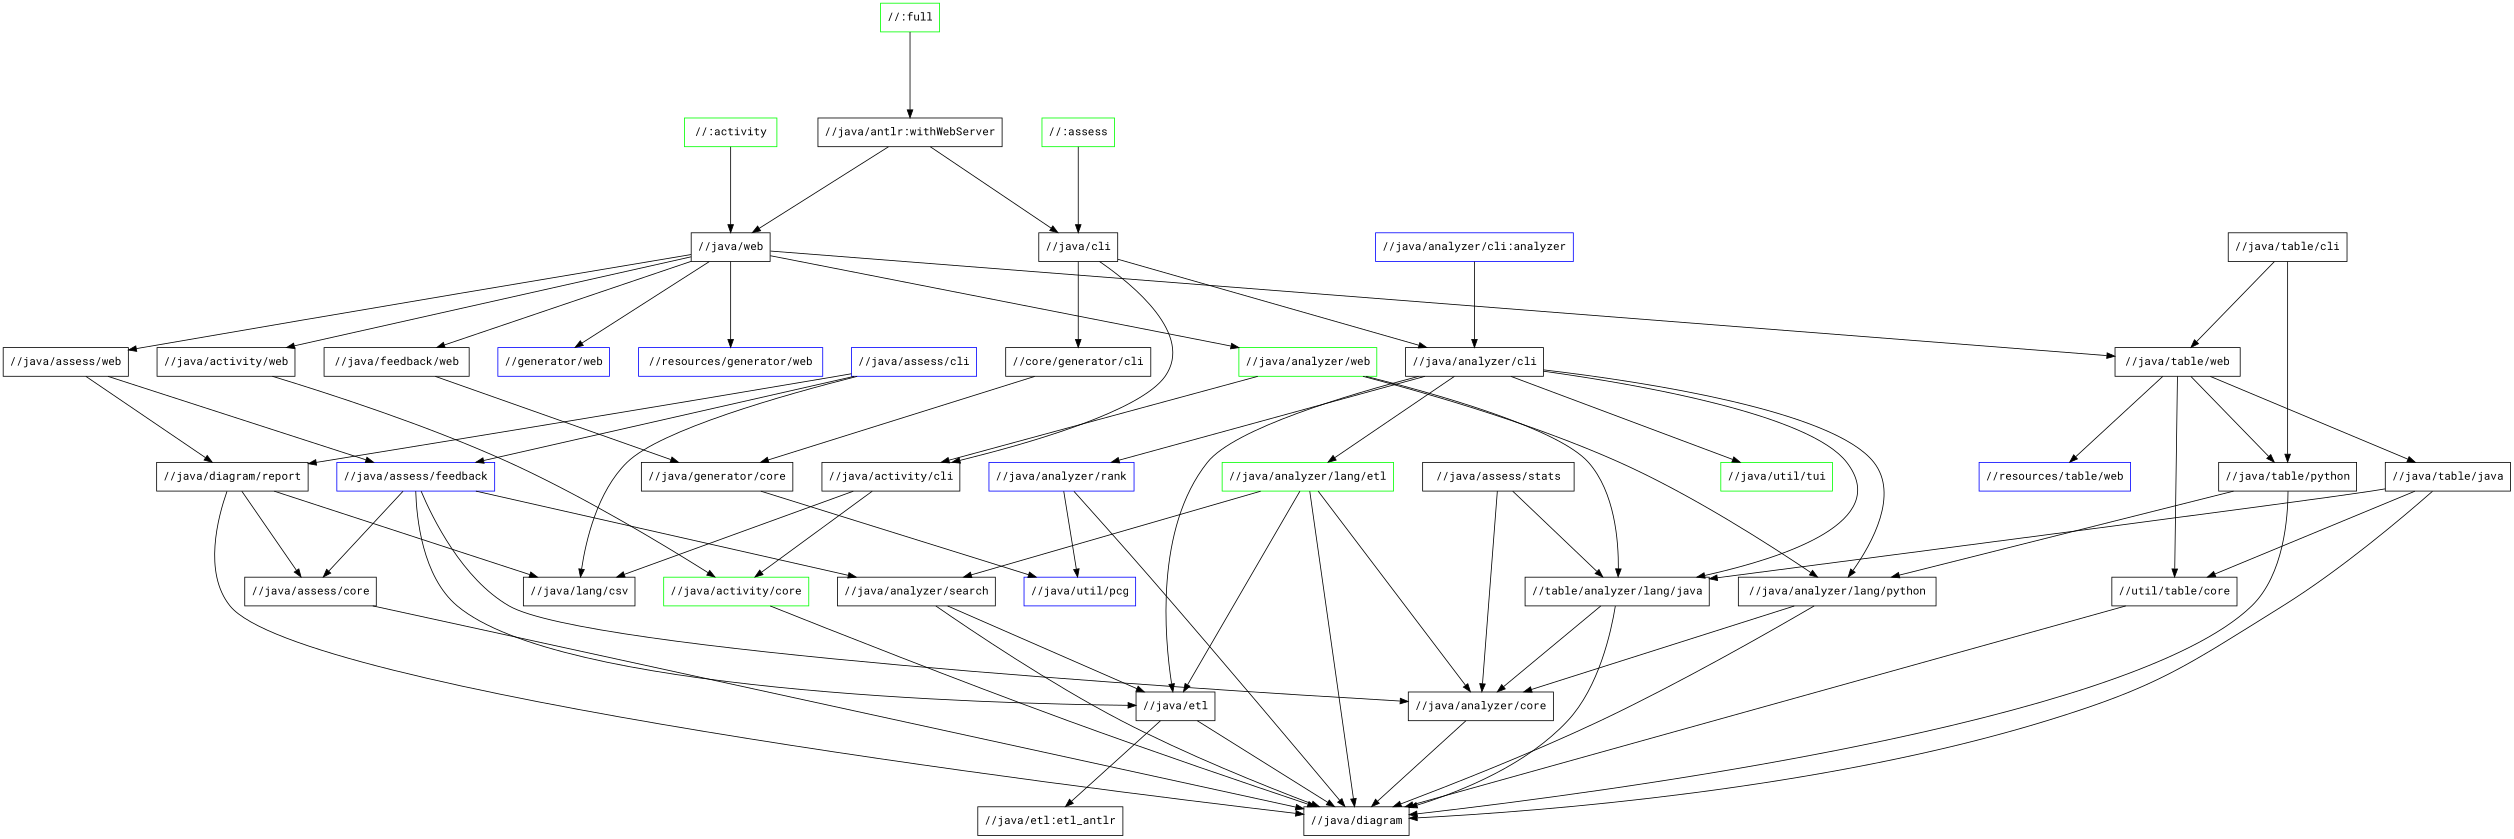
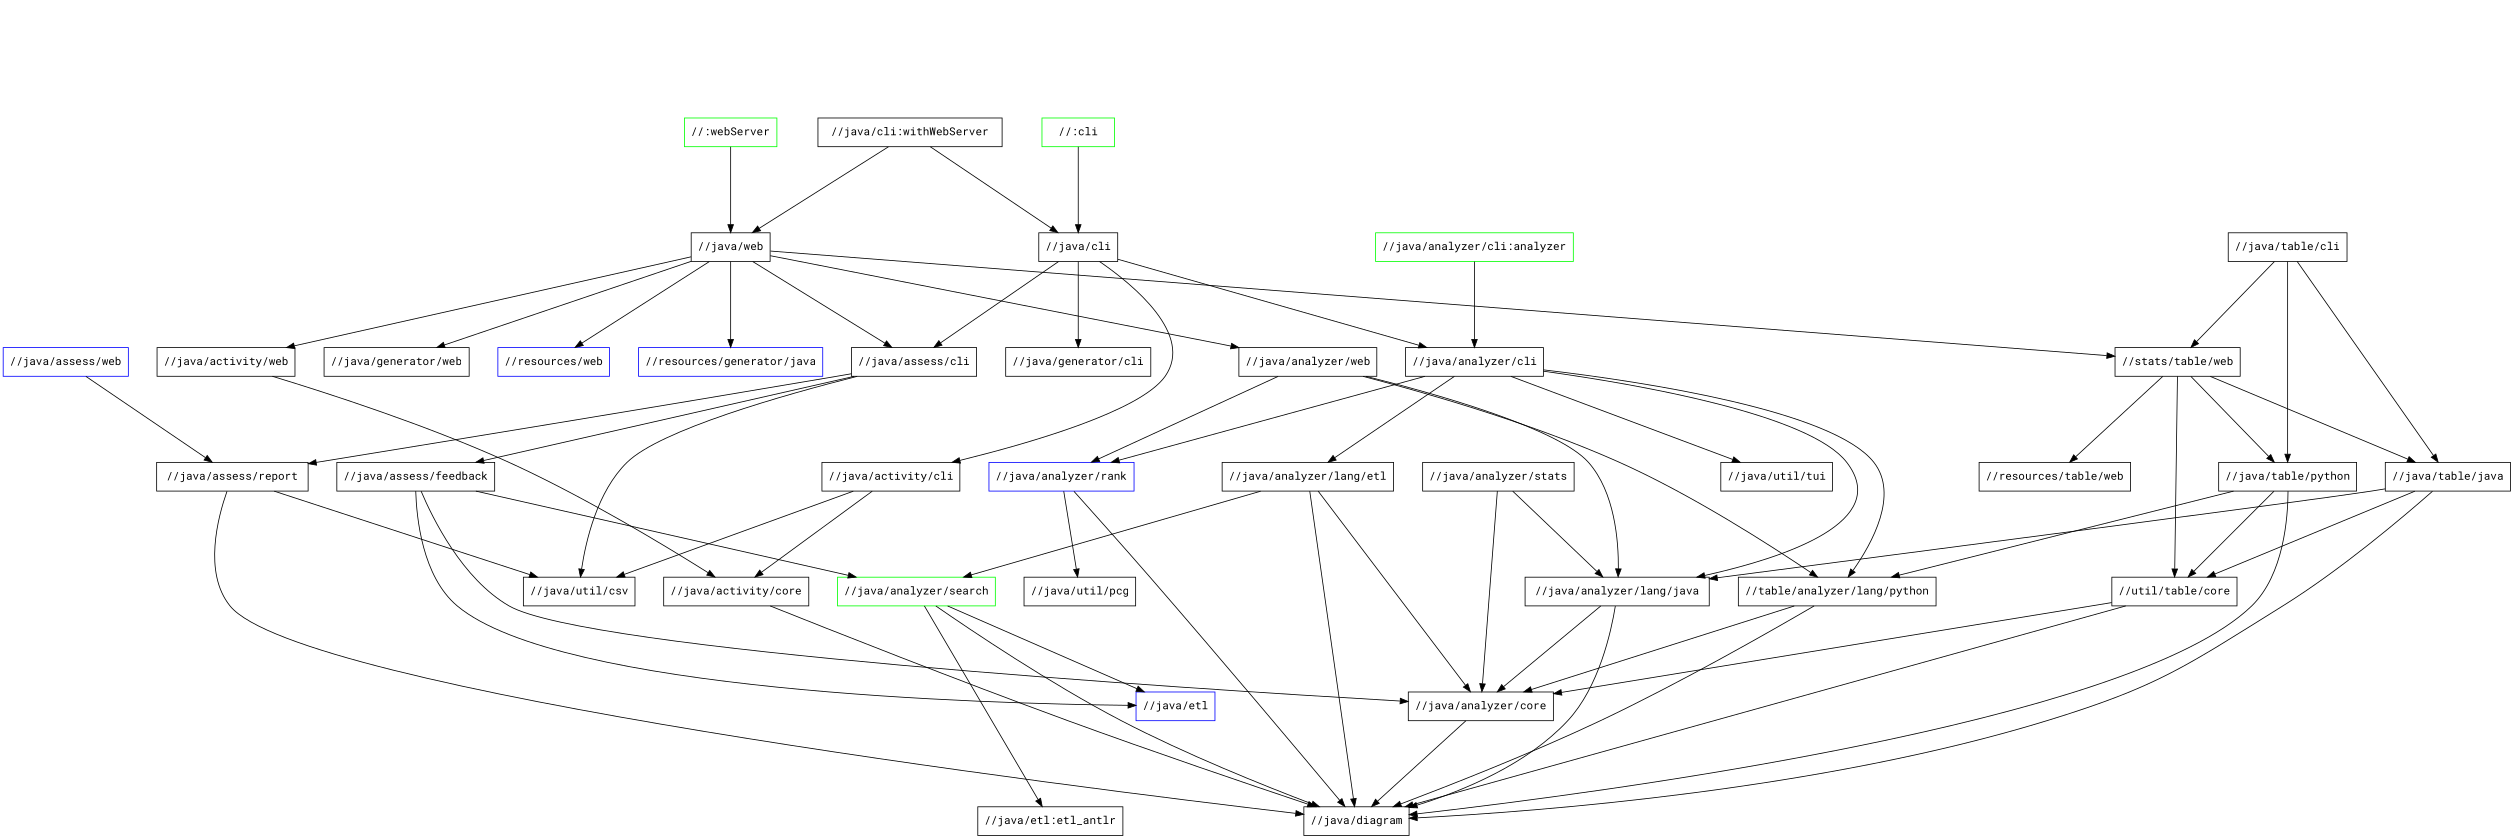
(910, 18) -> none
(731, 132) -> (731, 132)
(910, 132) -> (910, 132)
(1078, 132) -> (1078, 132)
(1474, 247) -> (1474, 247)
(414, 301) -> (819, 302)
none -> (994, 306)
none -> (2365, 358)
(66, 362) -> (66, 362)
(397, 362) -> (397, 362)
(554, 362) -> (554, 362)
(731, 362) -> (731, 362)
(914, 362) -> (914, 362)
(1078, 362) -> (1078, 362)
(1308, 362) -> (1308, 362)
(2178, 362) -> (2178, 362)
(1119, 414) -> (1188, 418)
(237, 418) -> none
(1207, 462) -> none
(232, 477) -> (232, 477)
(416, 477) -> (416, 477)
(717, 477) -> none
(1308, 477) -> (1308, 477)
(1498, 477) -> (1498, 477)
(1777, 477) -> (1777, 477)
(2055, 477) -> (2055, 477)
none -> (2234, 531)
(1244, 588) -> none
(311, 592) -> none
(579, 592) -> (579, 592)
(736, 592) -> (736, 592)
(916, 592) -> (916, 592)
(1080, 592) -> (1080, 592)
(1617, 592) -> (1617, 592)
(1837, 592) -> (1837, 592)
none -> (1837, 647)
(1176, 706) -> (1176, 706)
(1116, 761) -> (984, 708)
(1263, 762) -> none
